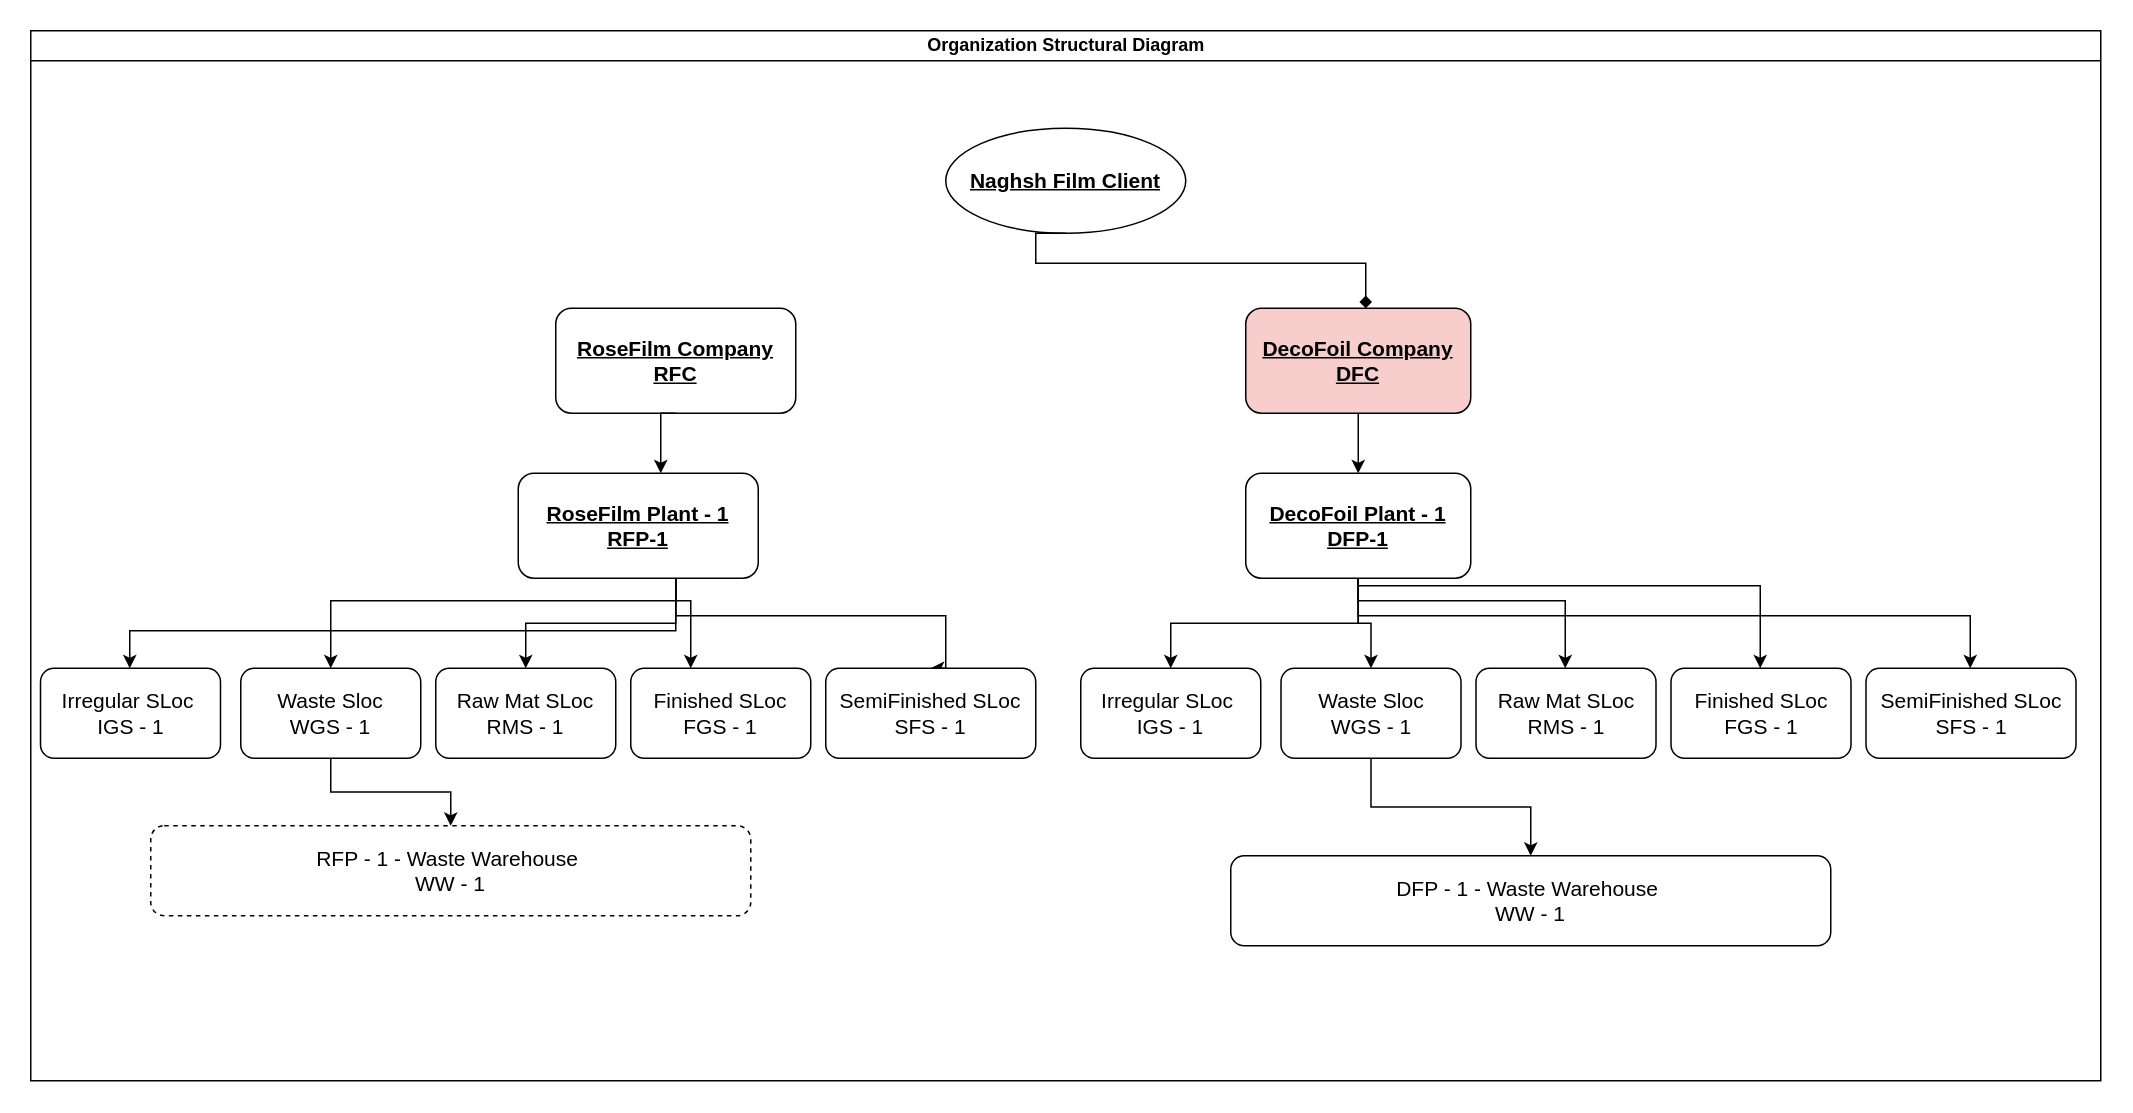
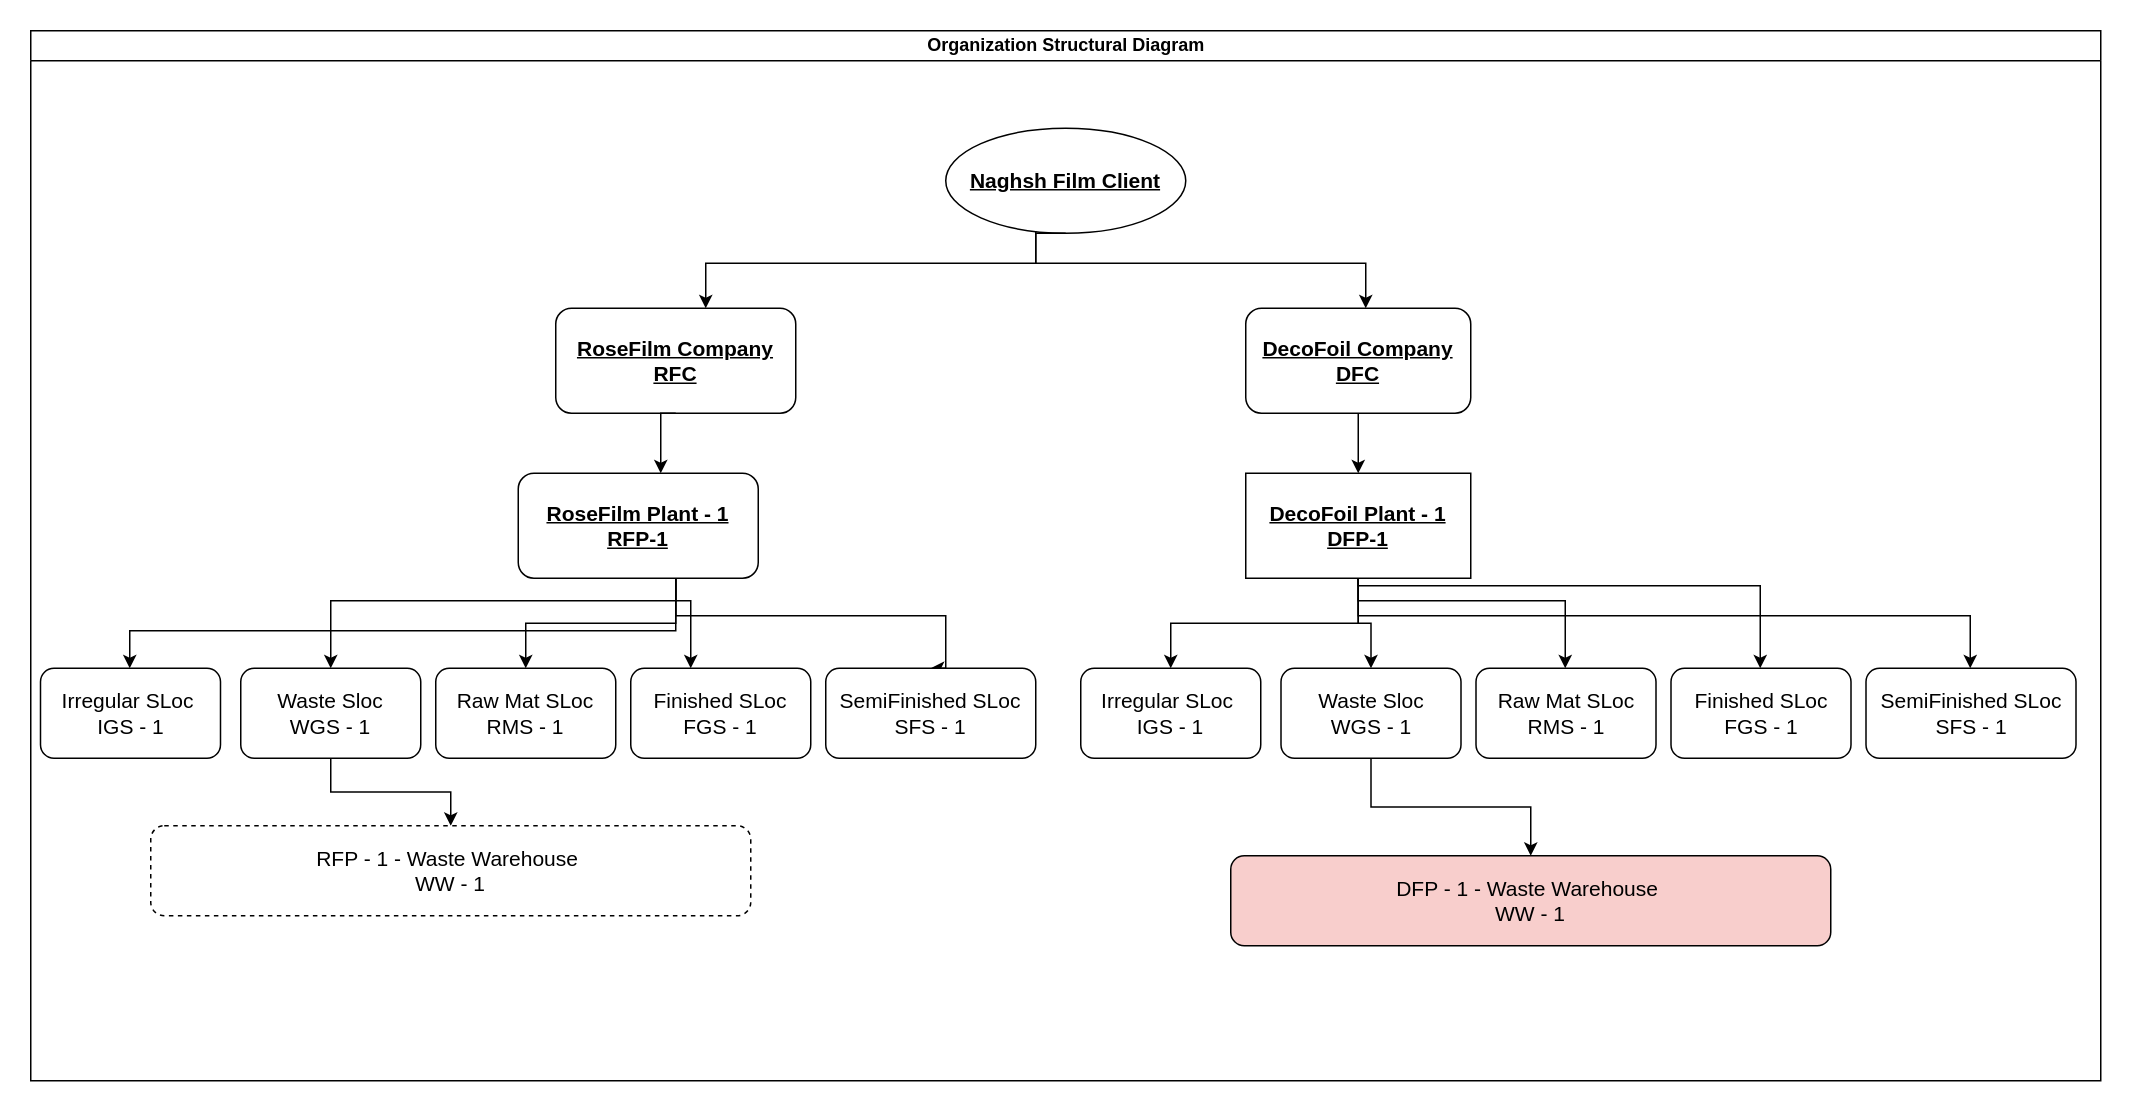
none -> (852, 263)
(1366, 296) -> (1366, 297)
(1358, 361) -> (1358, 361)
(1358, 526) -> (1358, 526)
(1531, 901) -> (1531, 901)
